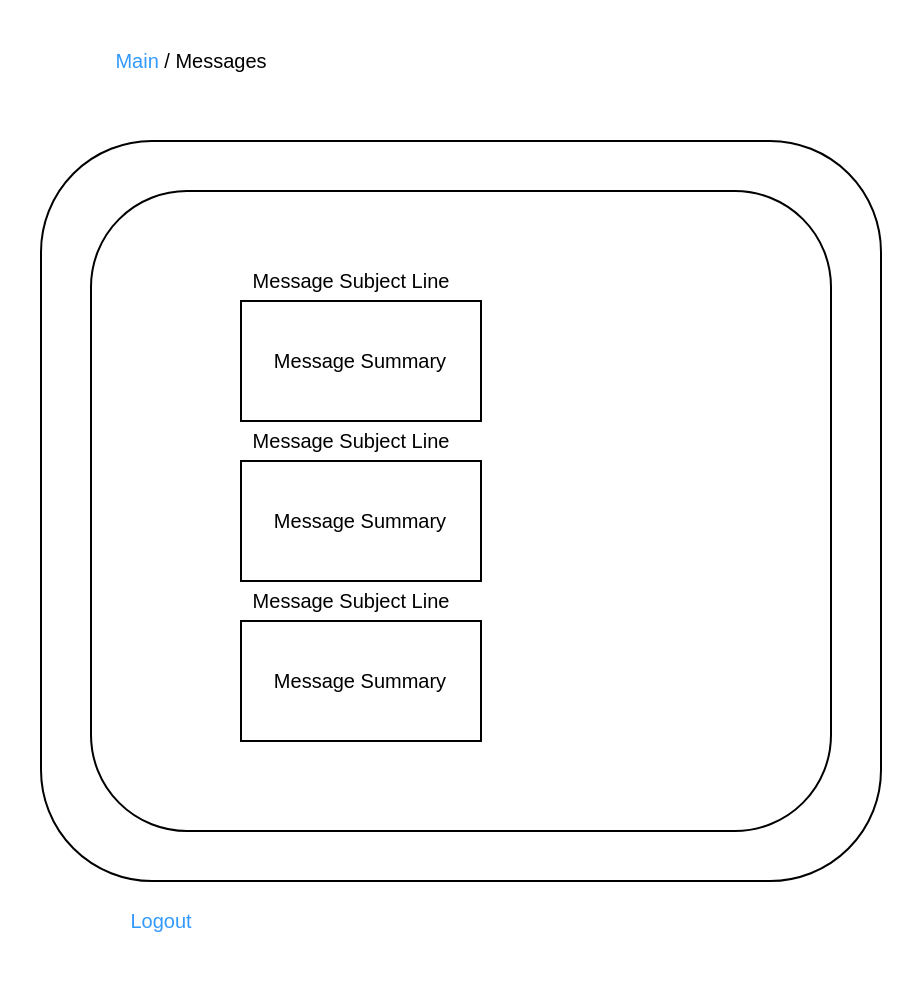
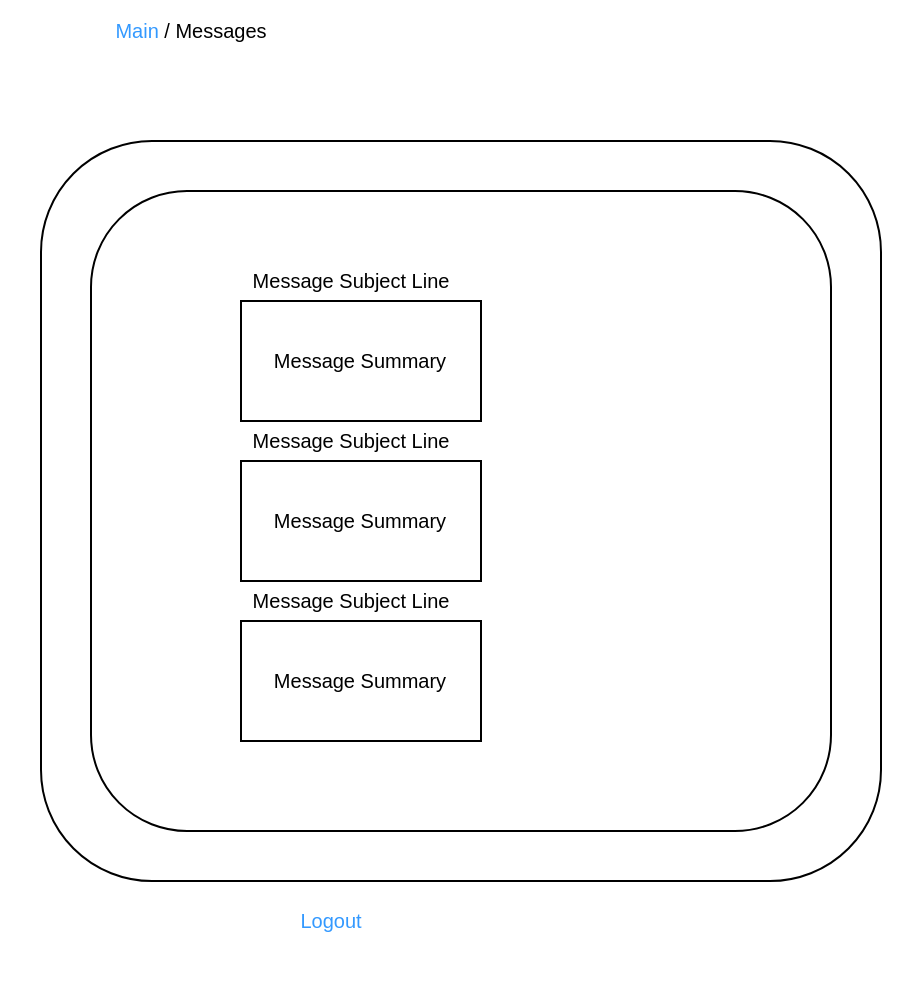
(191, 61) -> (191, 31)
(161, 921) -> (331, 921)
